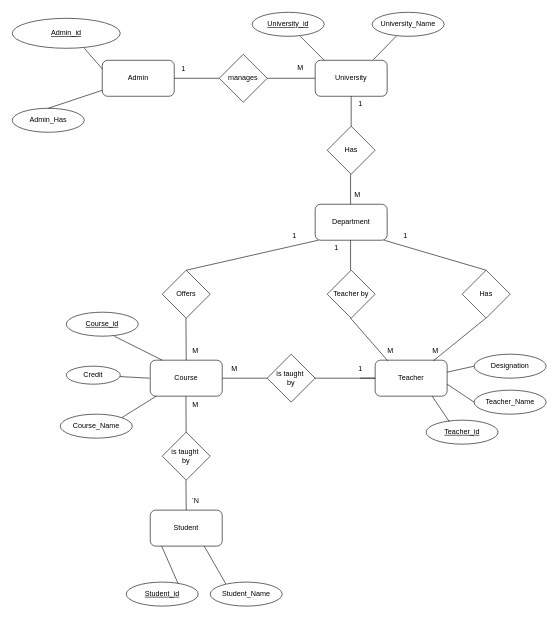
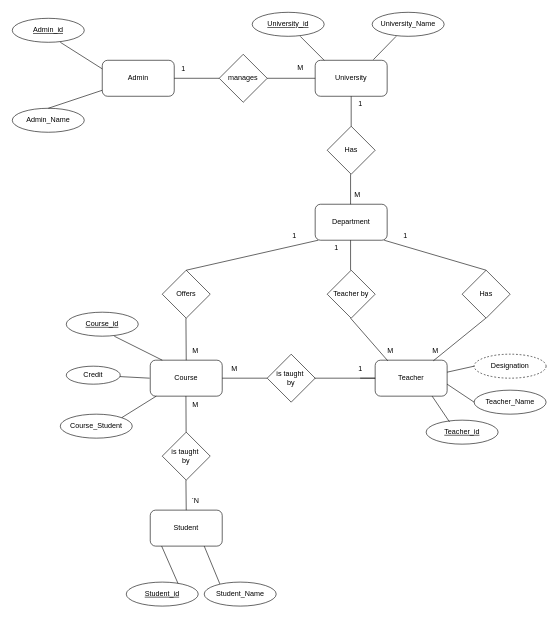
(66, 33) -> (48, 30)
(48, 120) -> (48, 120)
(510, 366) -> (510, 366)
(96, 426) -> (96, 426)
(246, 594) -> (240, 594)
